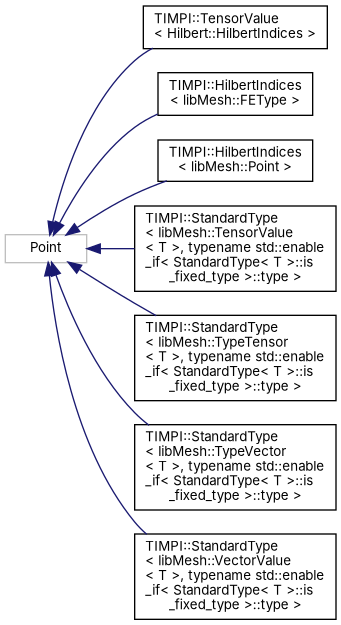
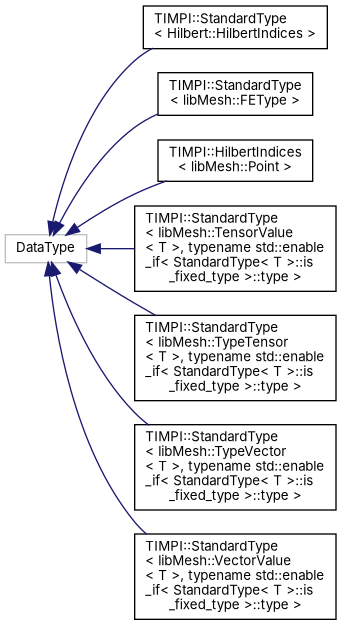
(235, 27) -> (235, 27)
(235, 94) -> (235, 94)
(46, 249) -> (46, 249)
